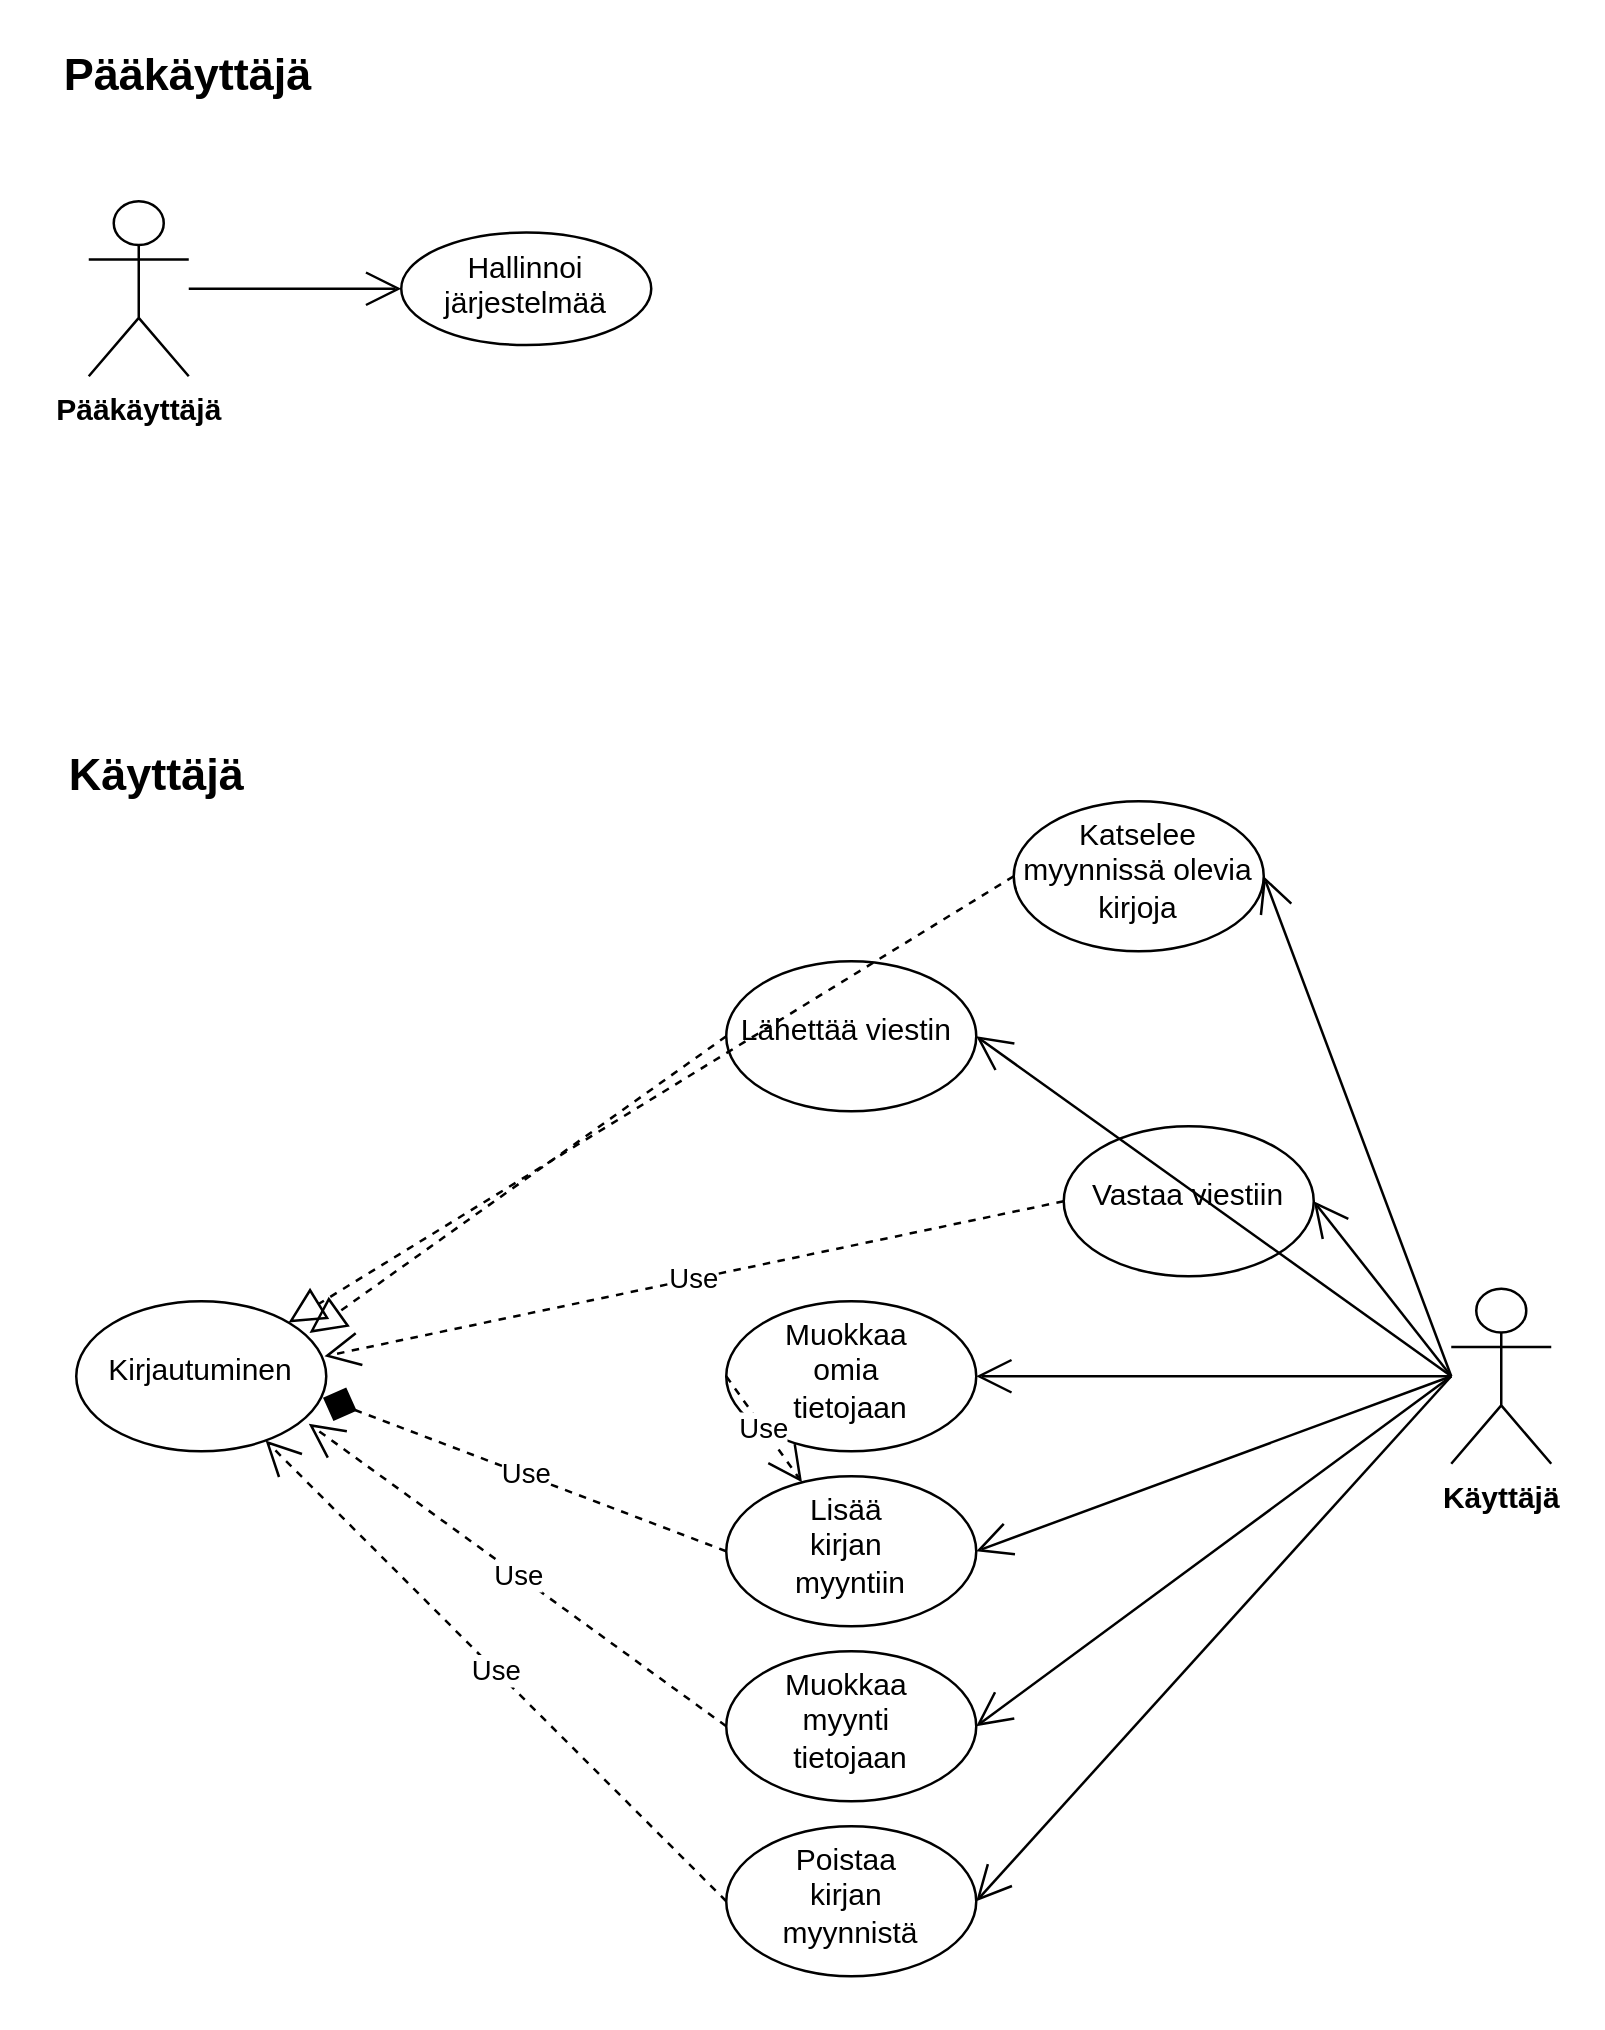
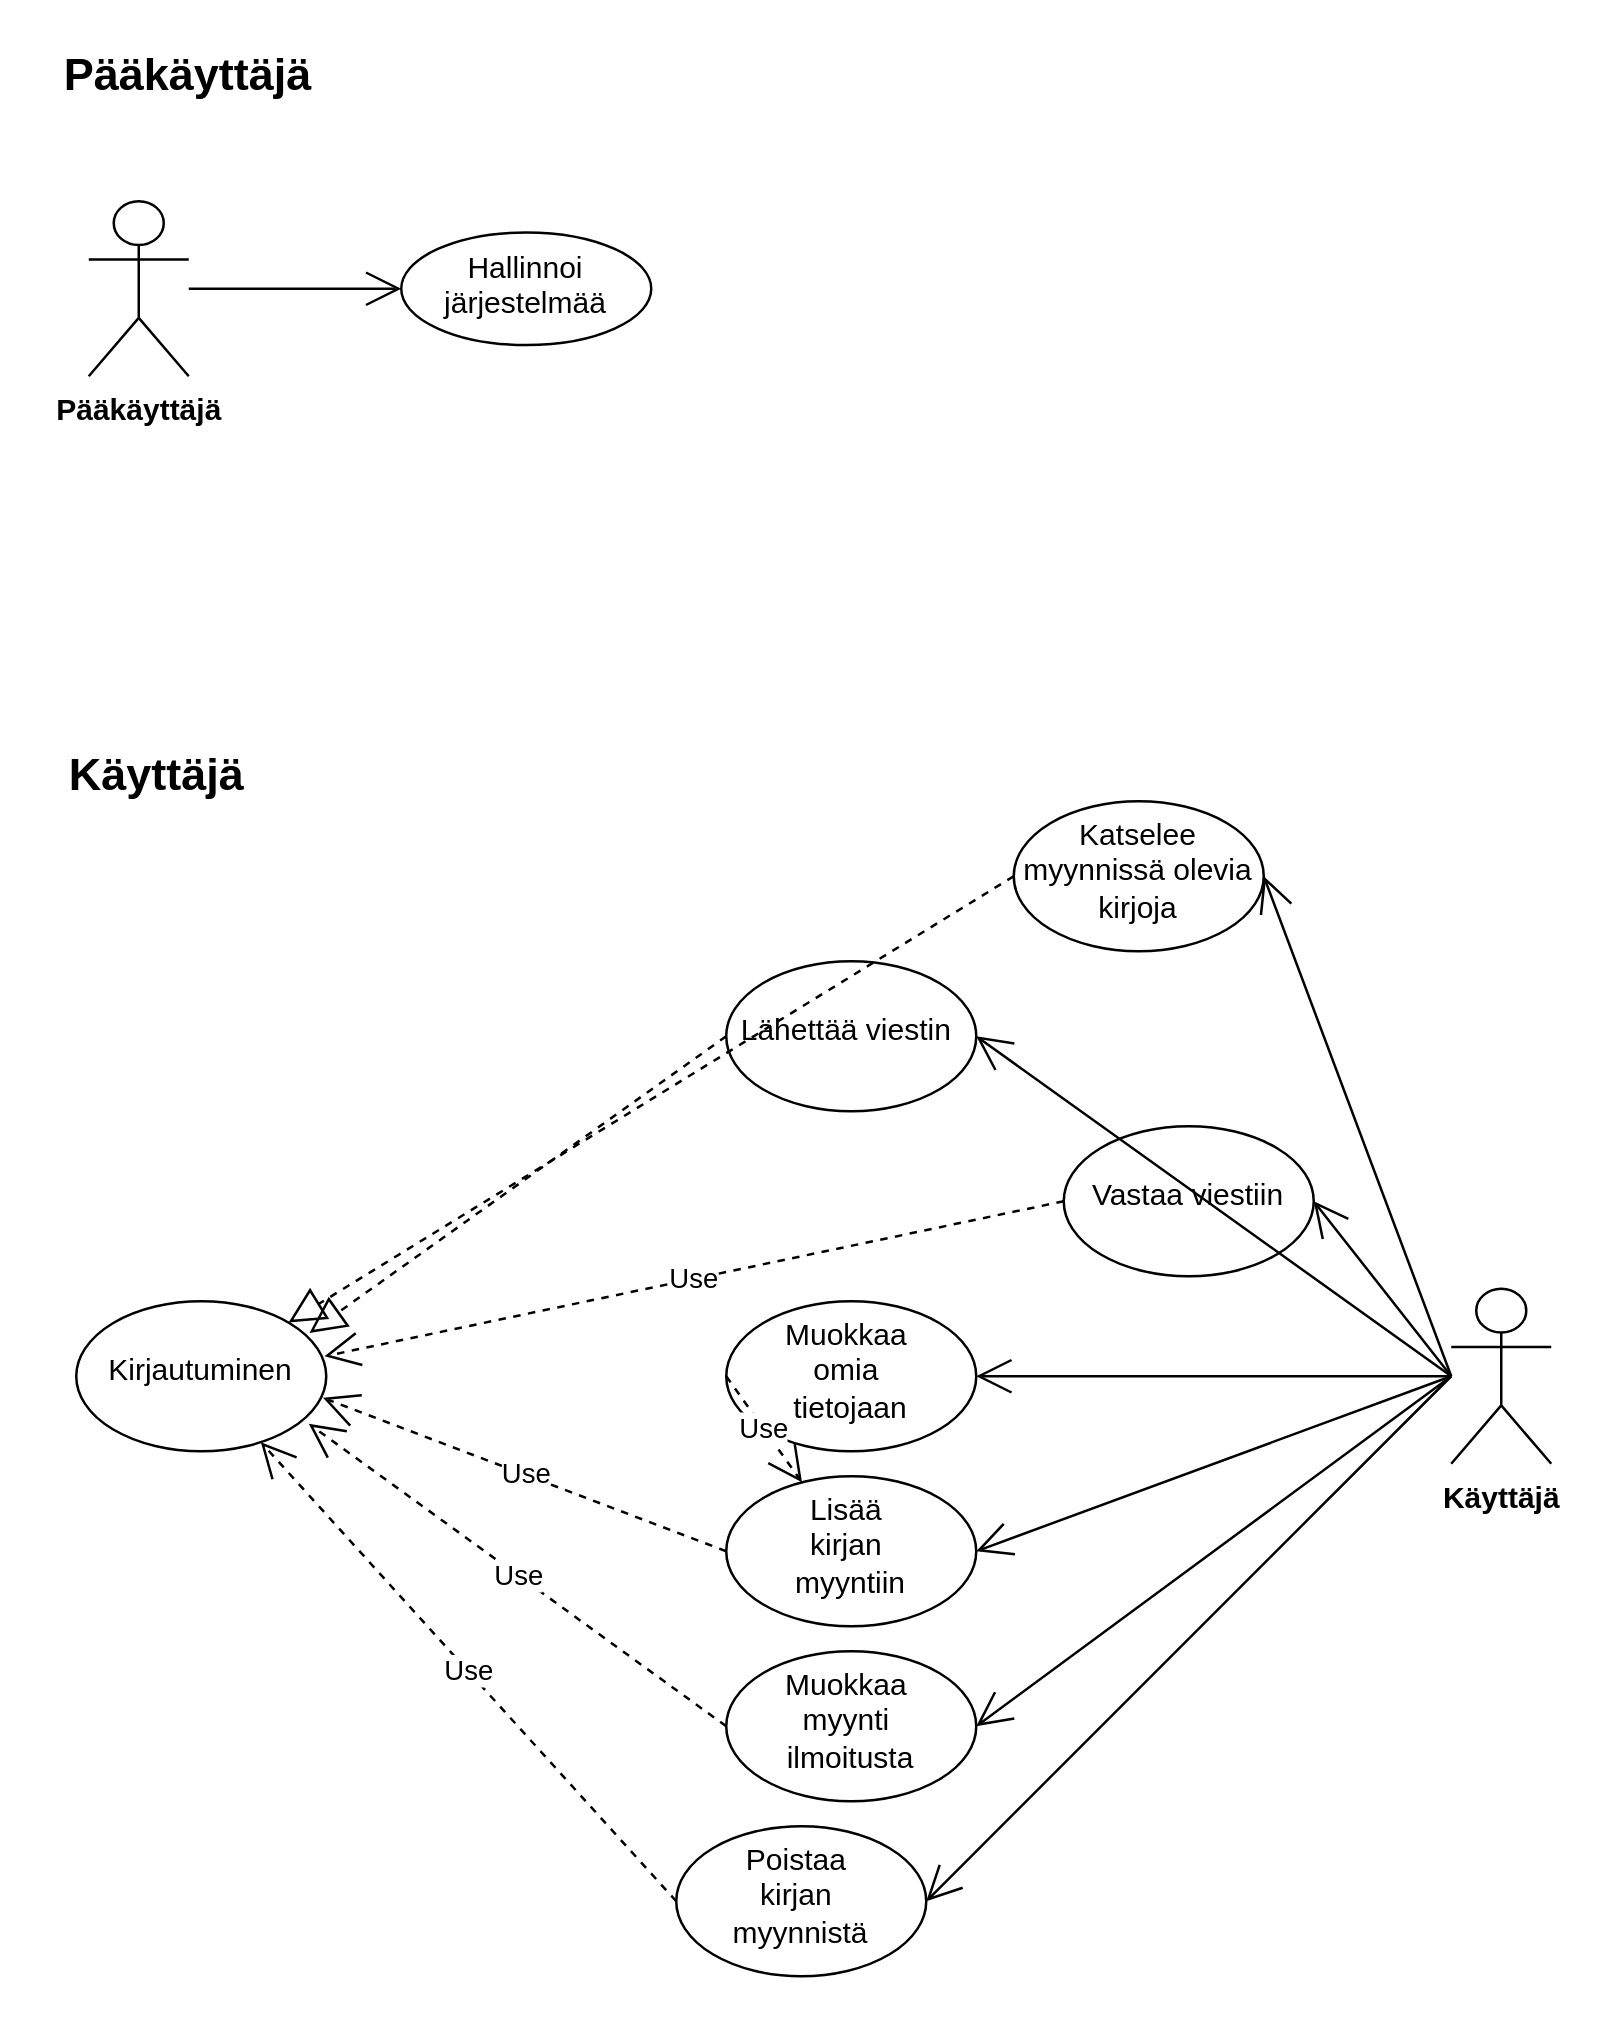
(356, 1410) -> (342, 1405)
(851, 1723) -> (851, 1723)
(851, 1901) -> (801, 1901)
